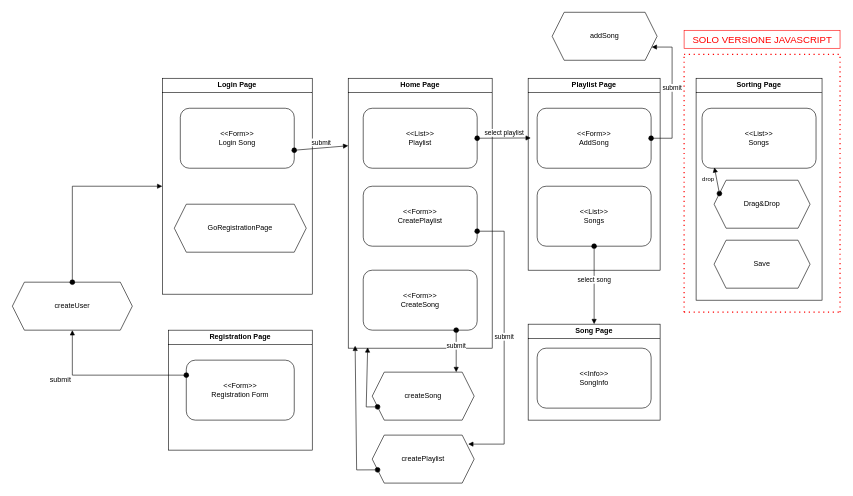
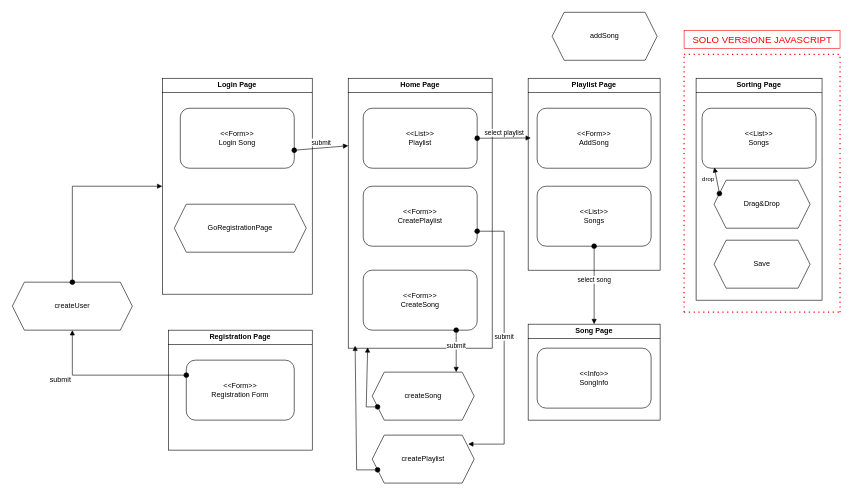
(672, 88) -> none
